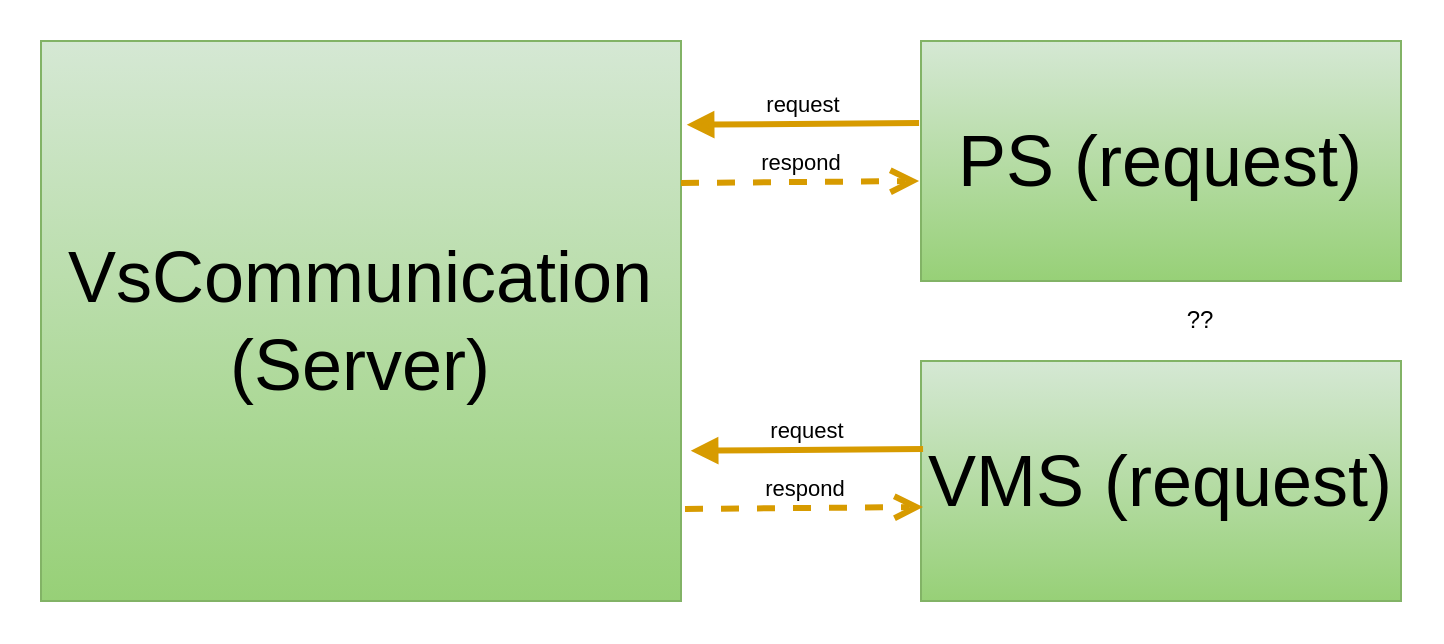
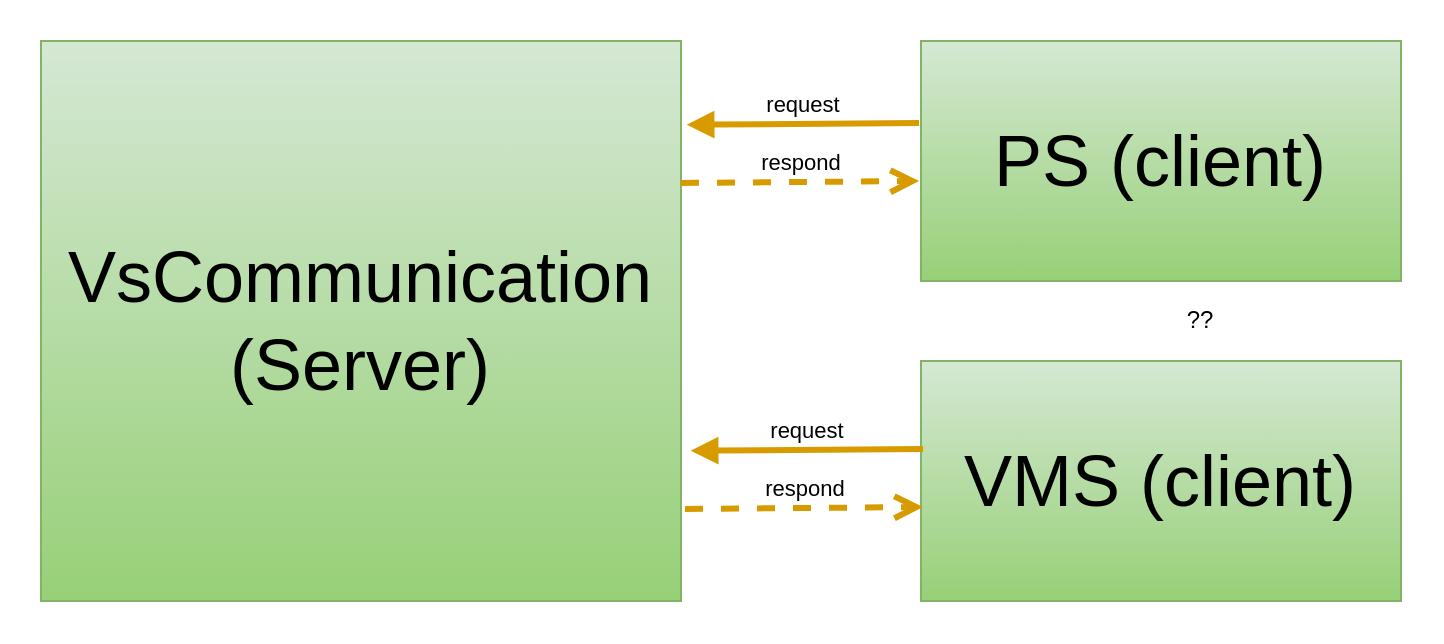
(1161, 161) -> (1161, 161)
(1161, 481) -> (1161, 481)
